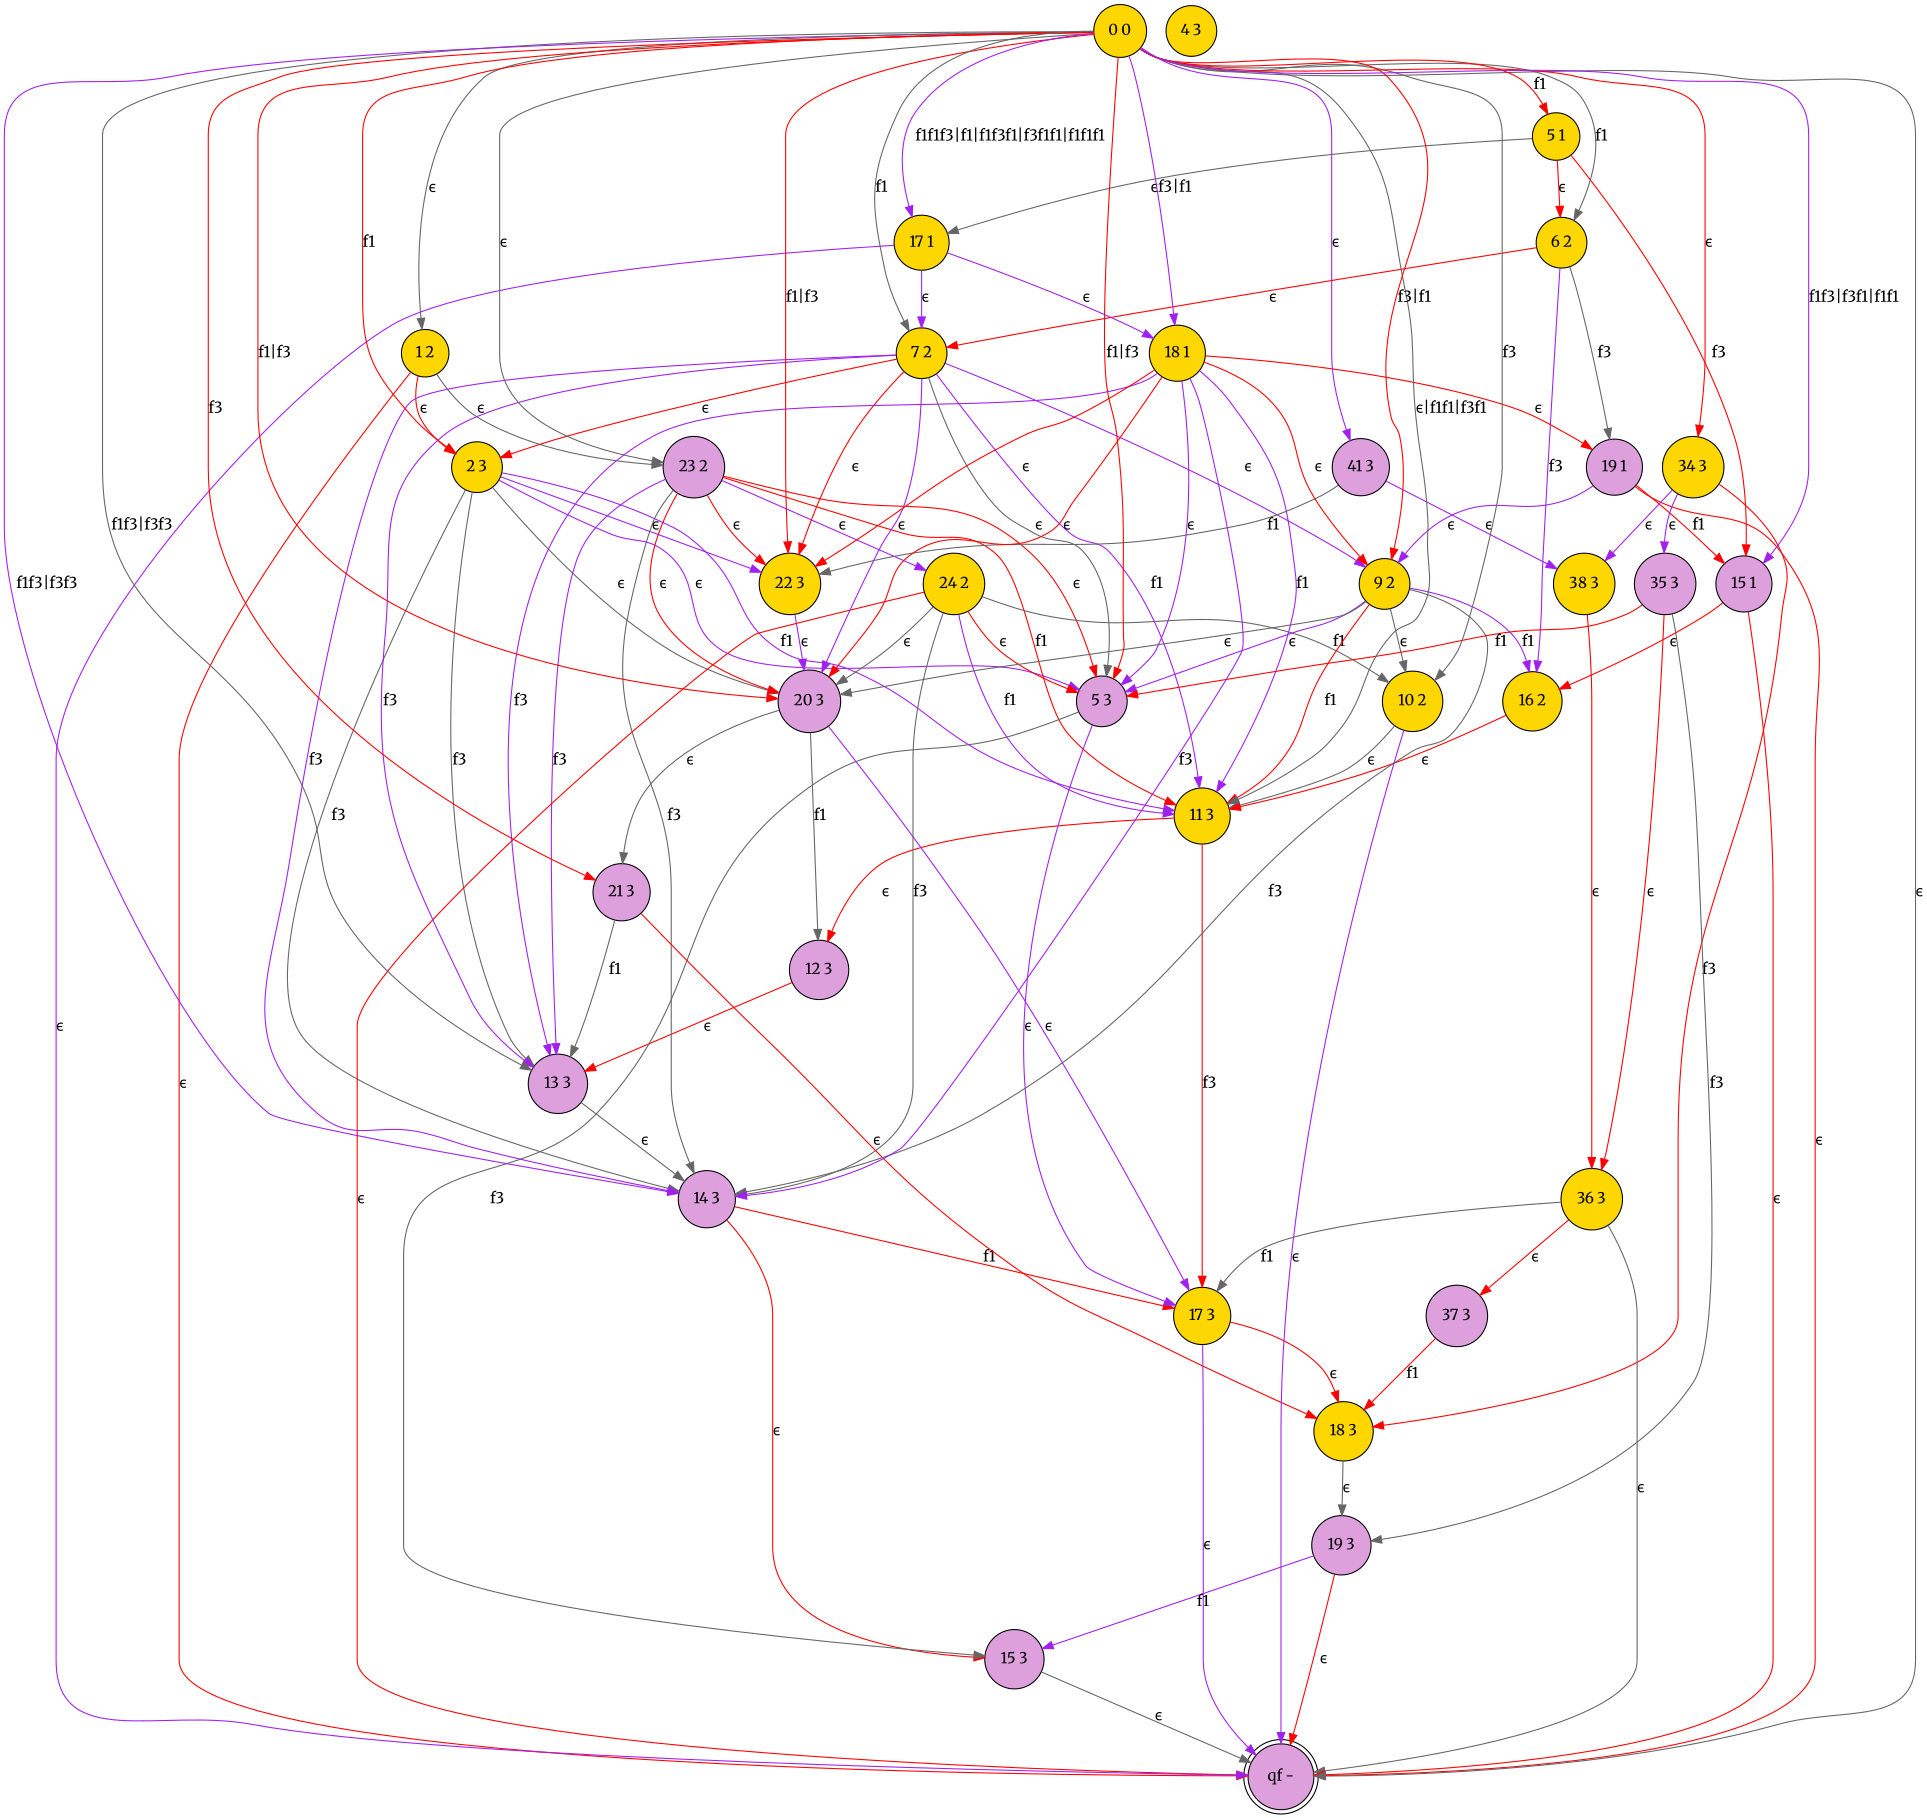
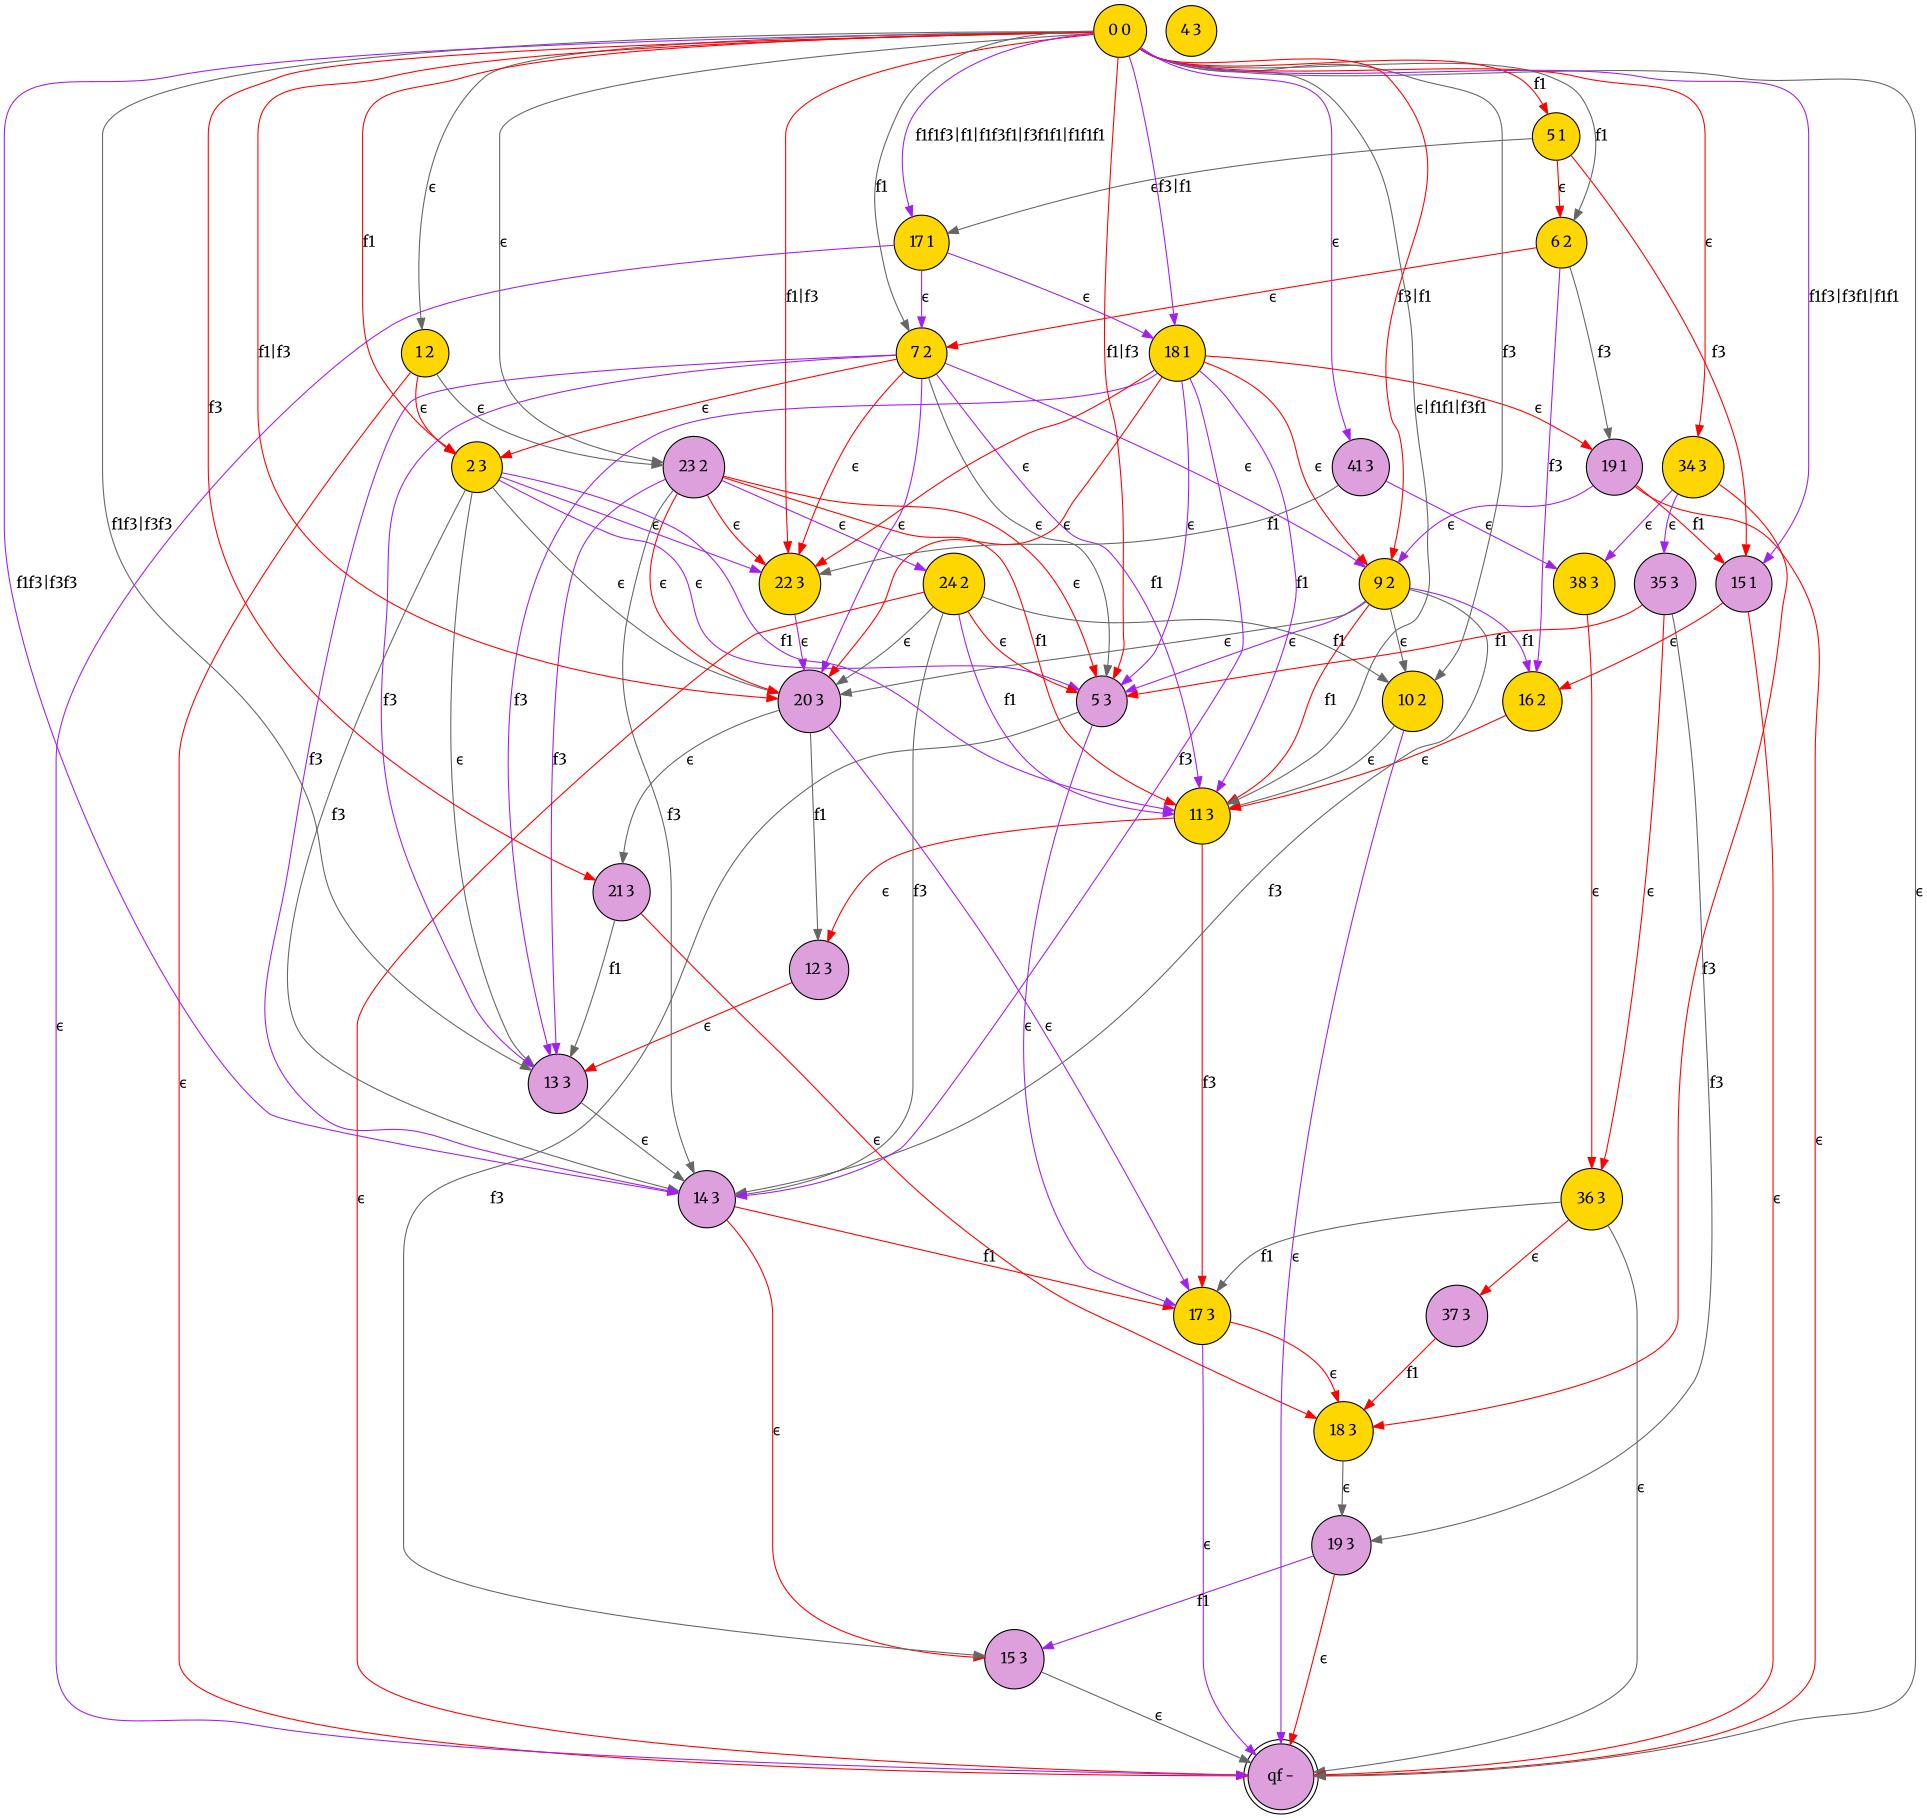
(460, 760) -> (460, 760)
